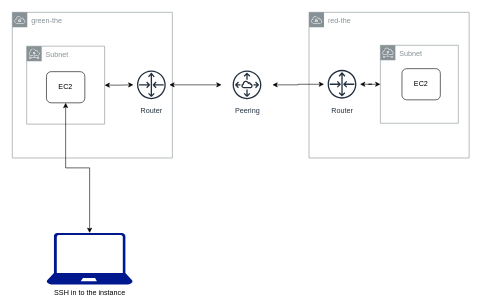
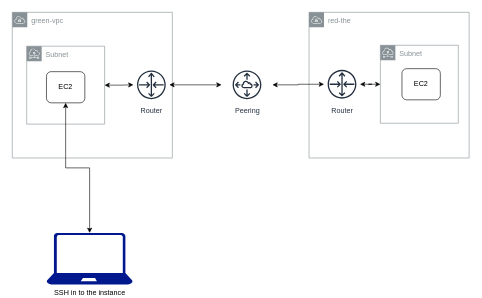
(50, 21) -> (50, 21)
